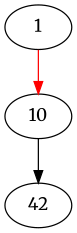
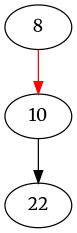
(38, 27) -> (38, 27)
(38, 205) -> (38, 205)
